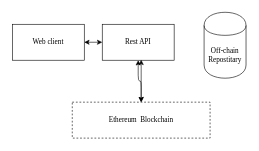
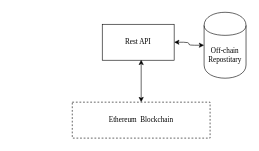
(48, 42) -> none
(95, 42) -> none
(138, 78) -> (189, 44)
